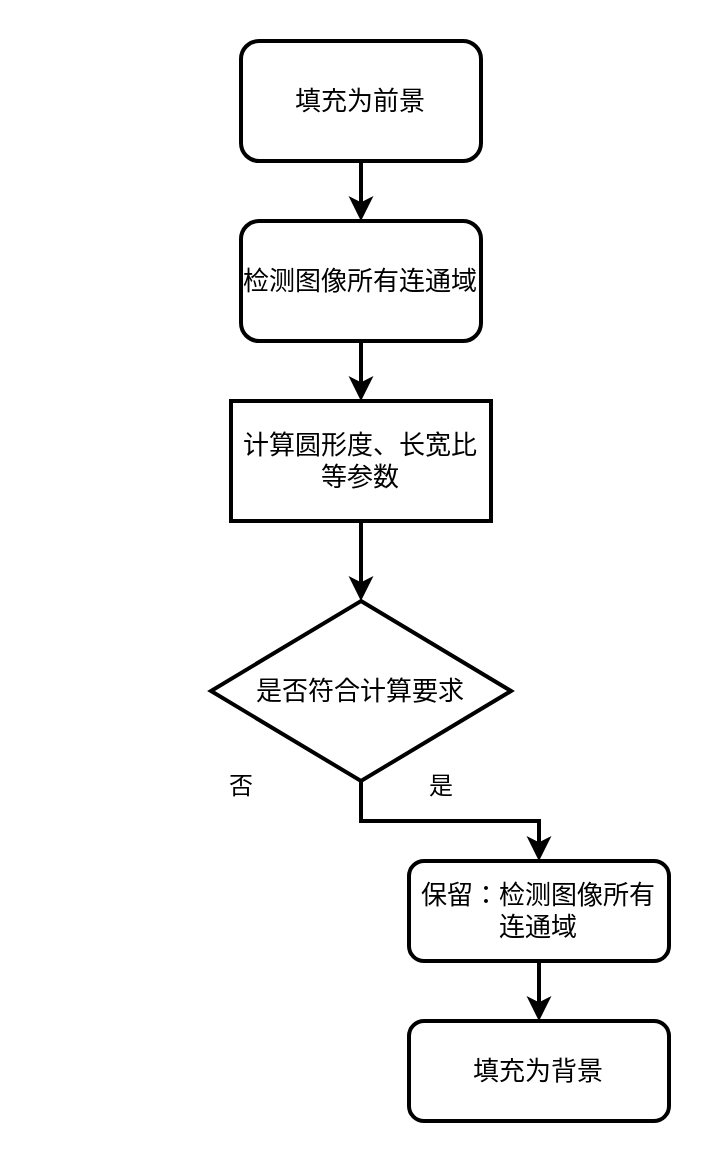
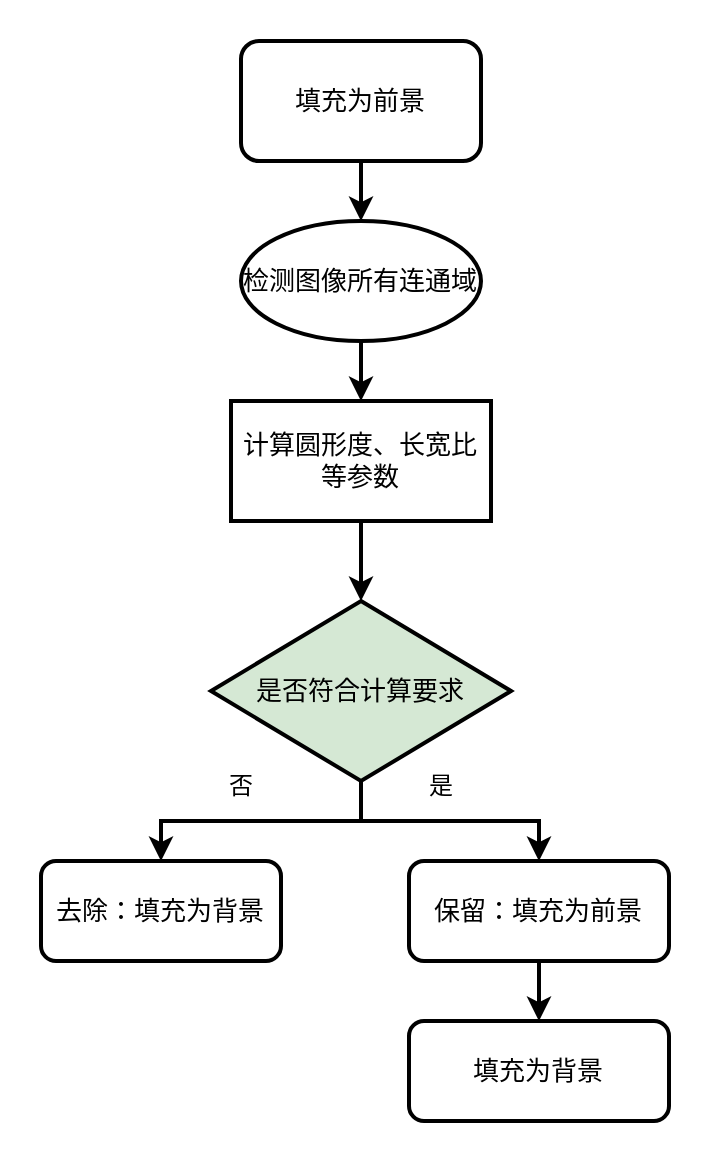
(361, 281) -> (361, 281)
(361, 691) -> (361, 691)
none -> (248, 821)
none -> (161, 911)
(539, 911) -> (539, 911)
